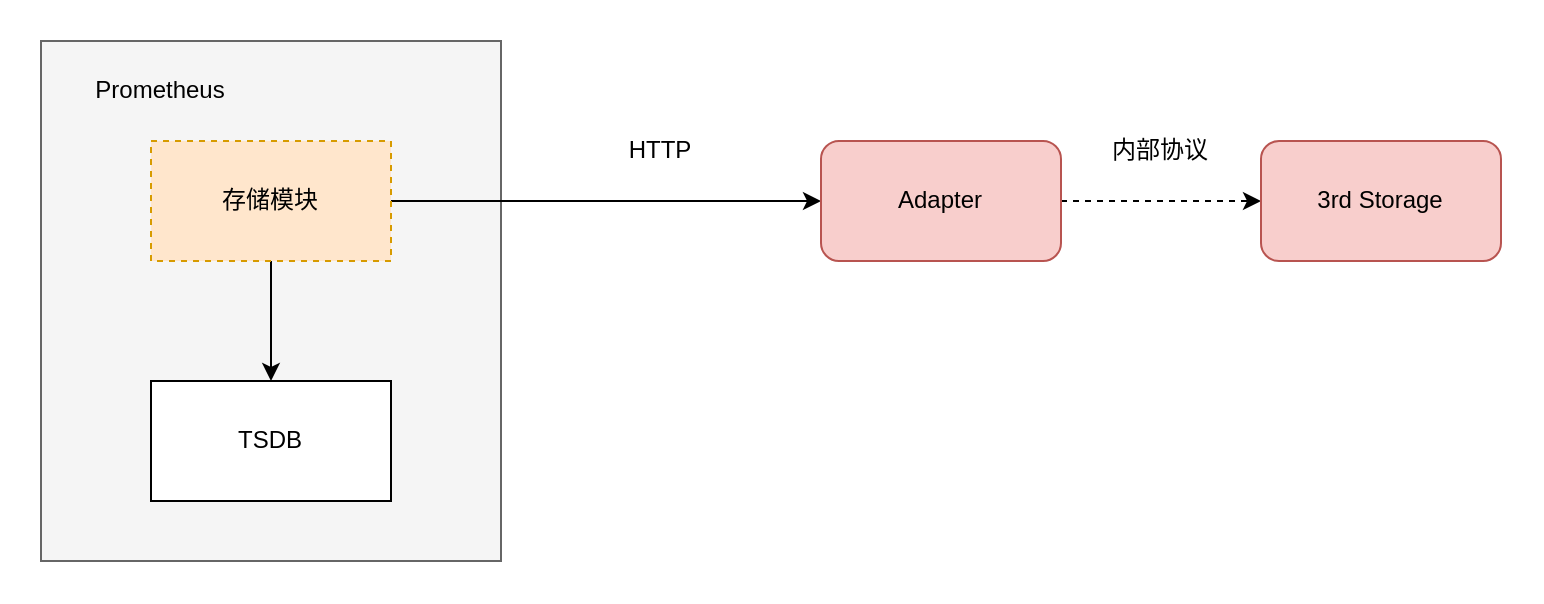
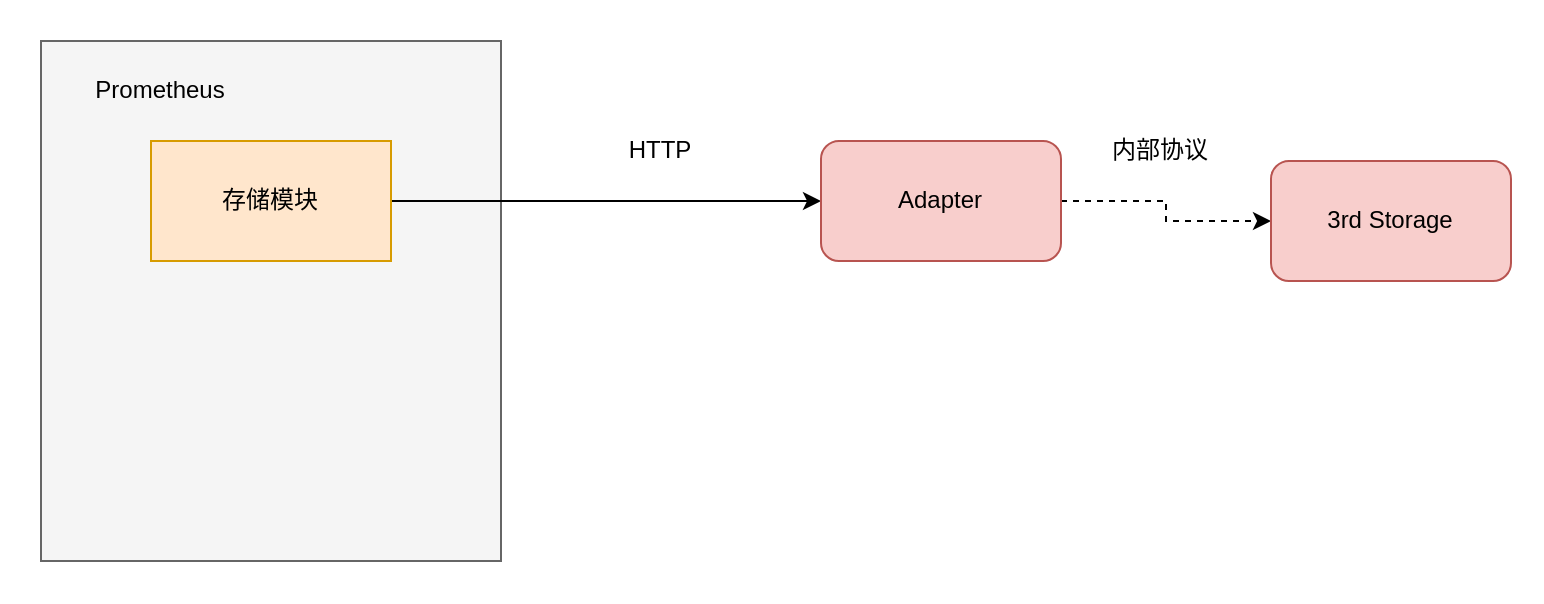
(271, 201) -> (271, 201)
(1381, 201) -> (1391, 221)
(271, 314) -> none
(271, 441) -> none
